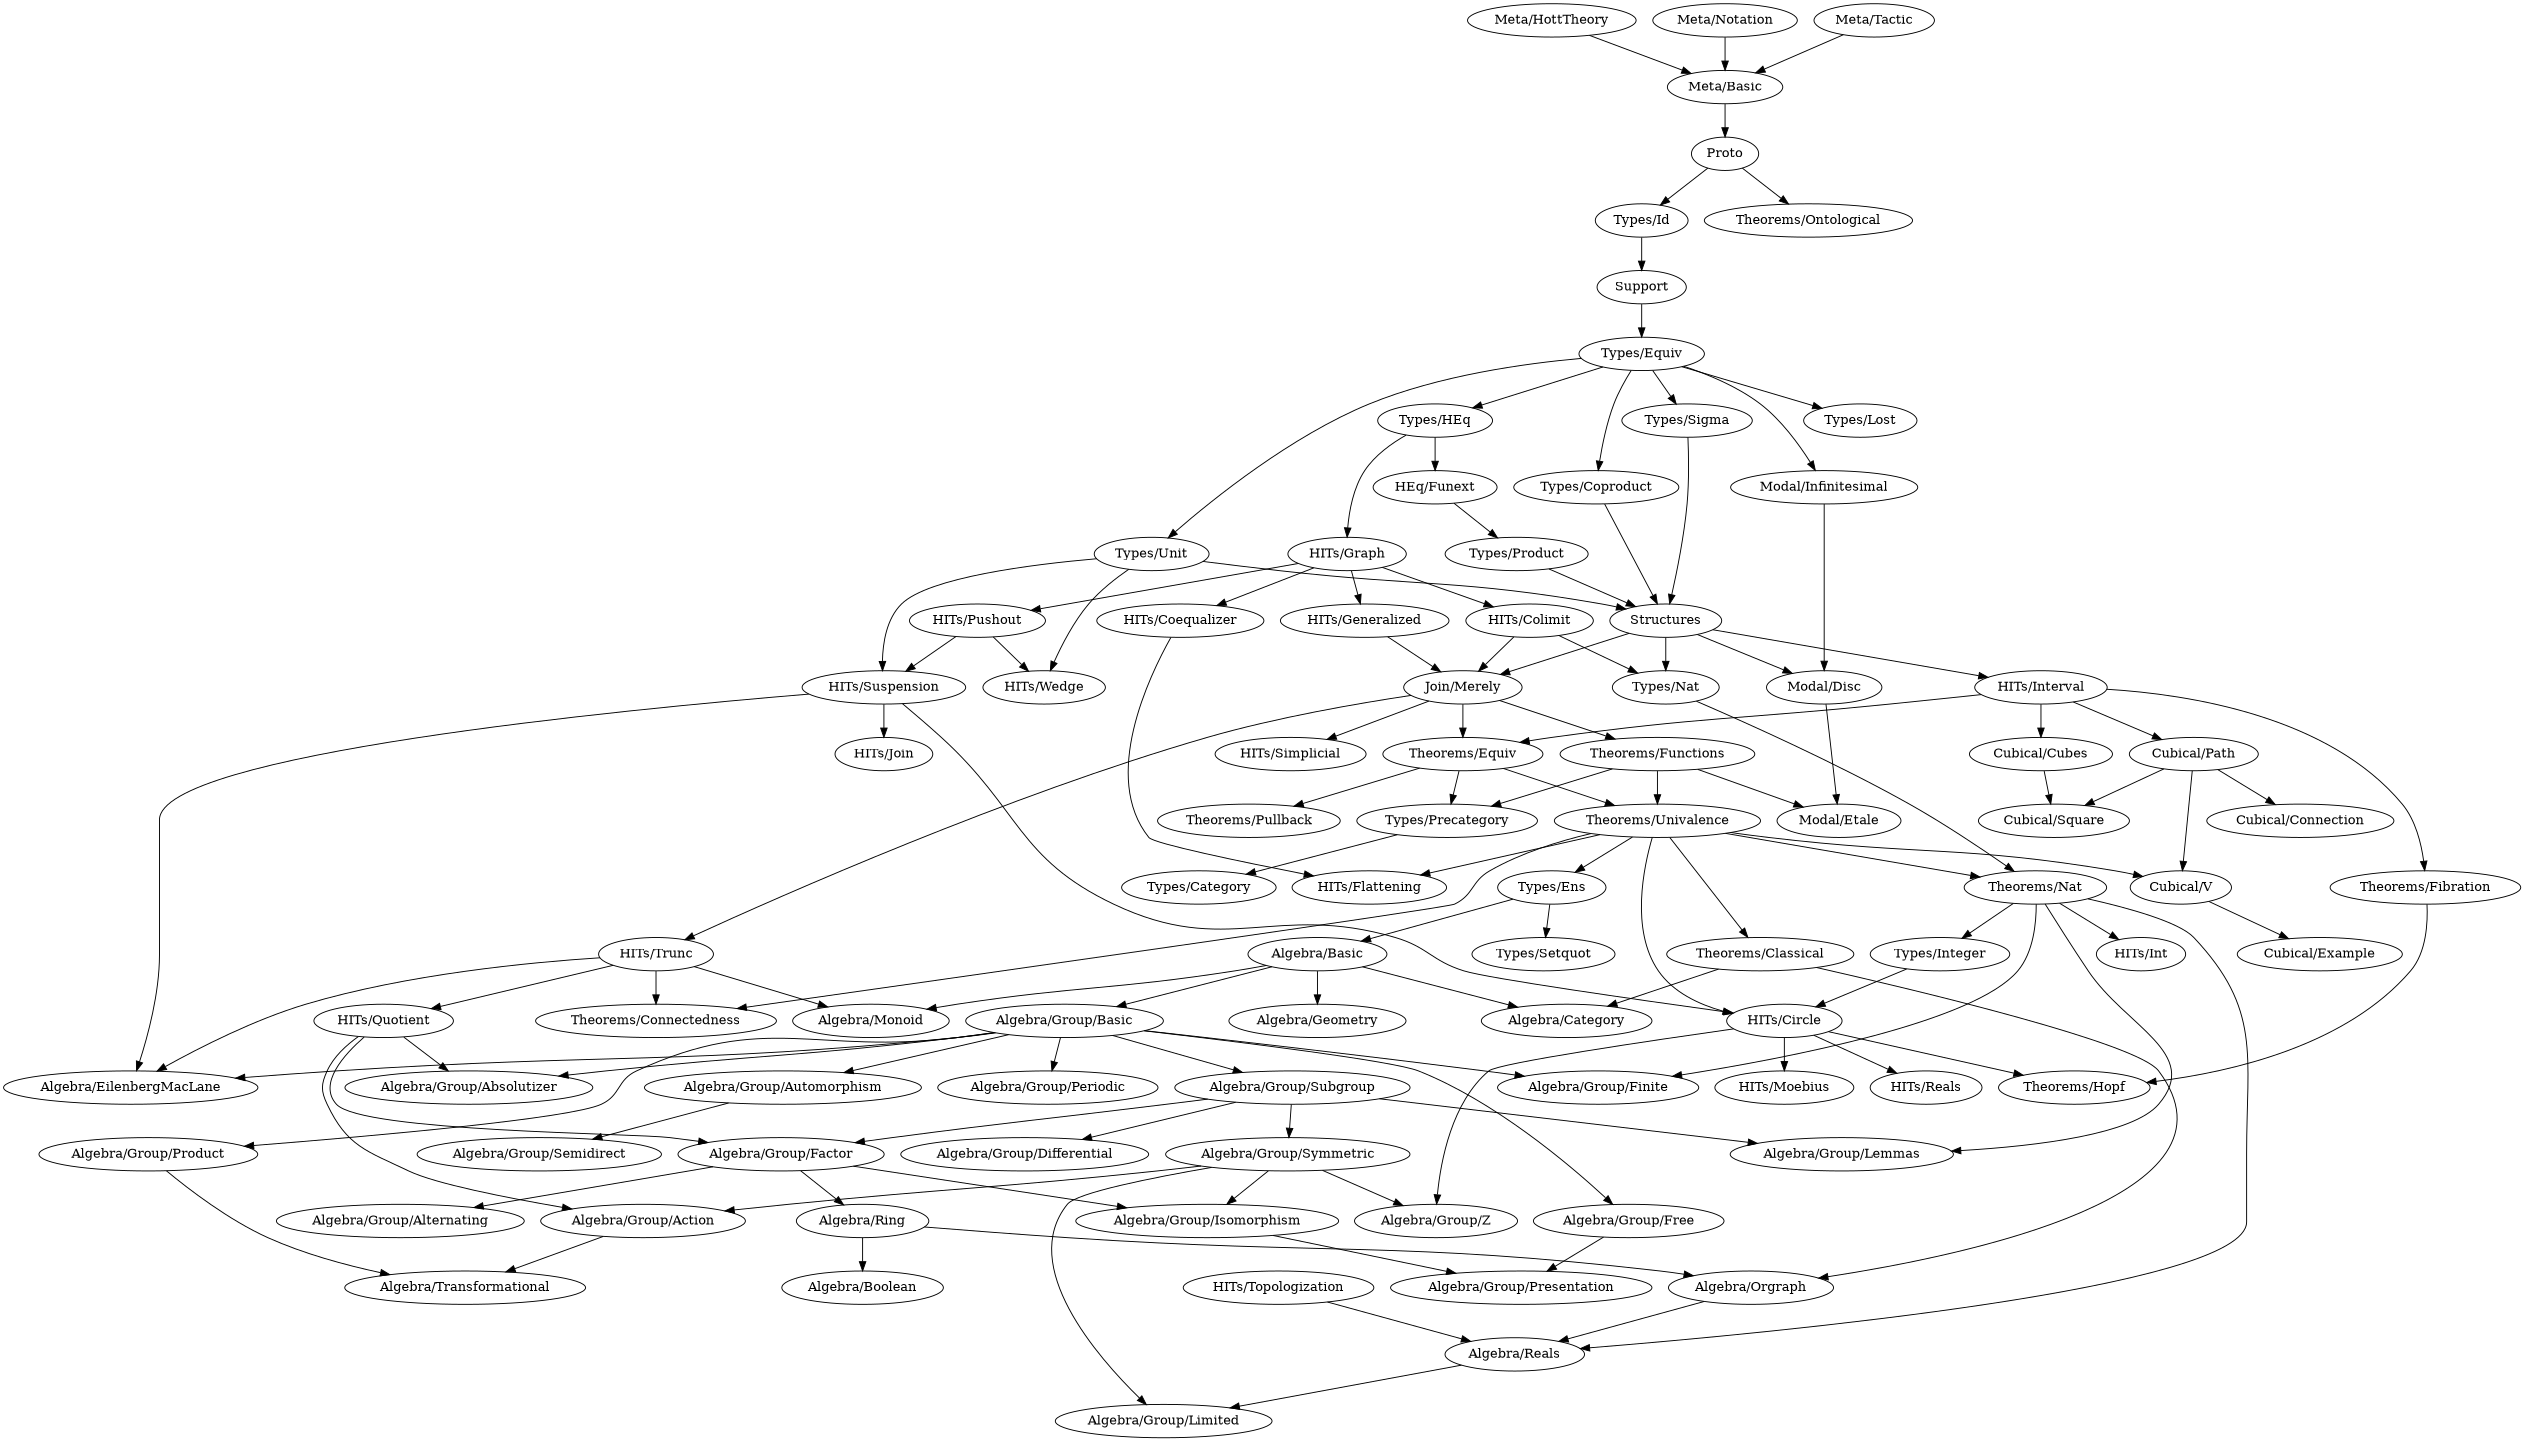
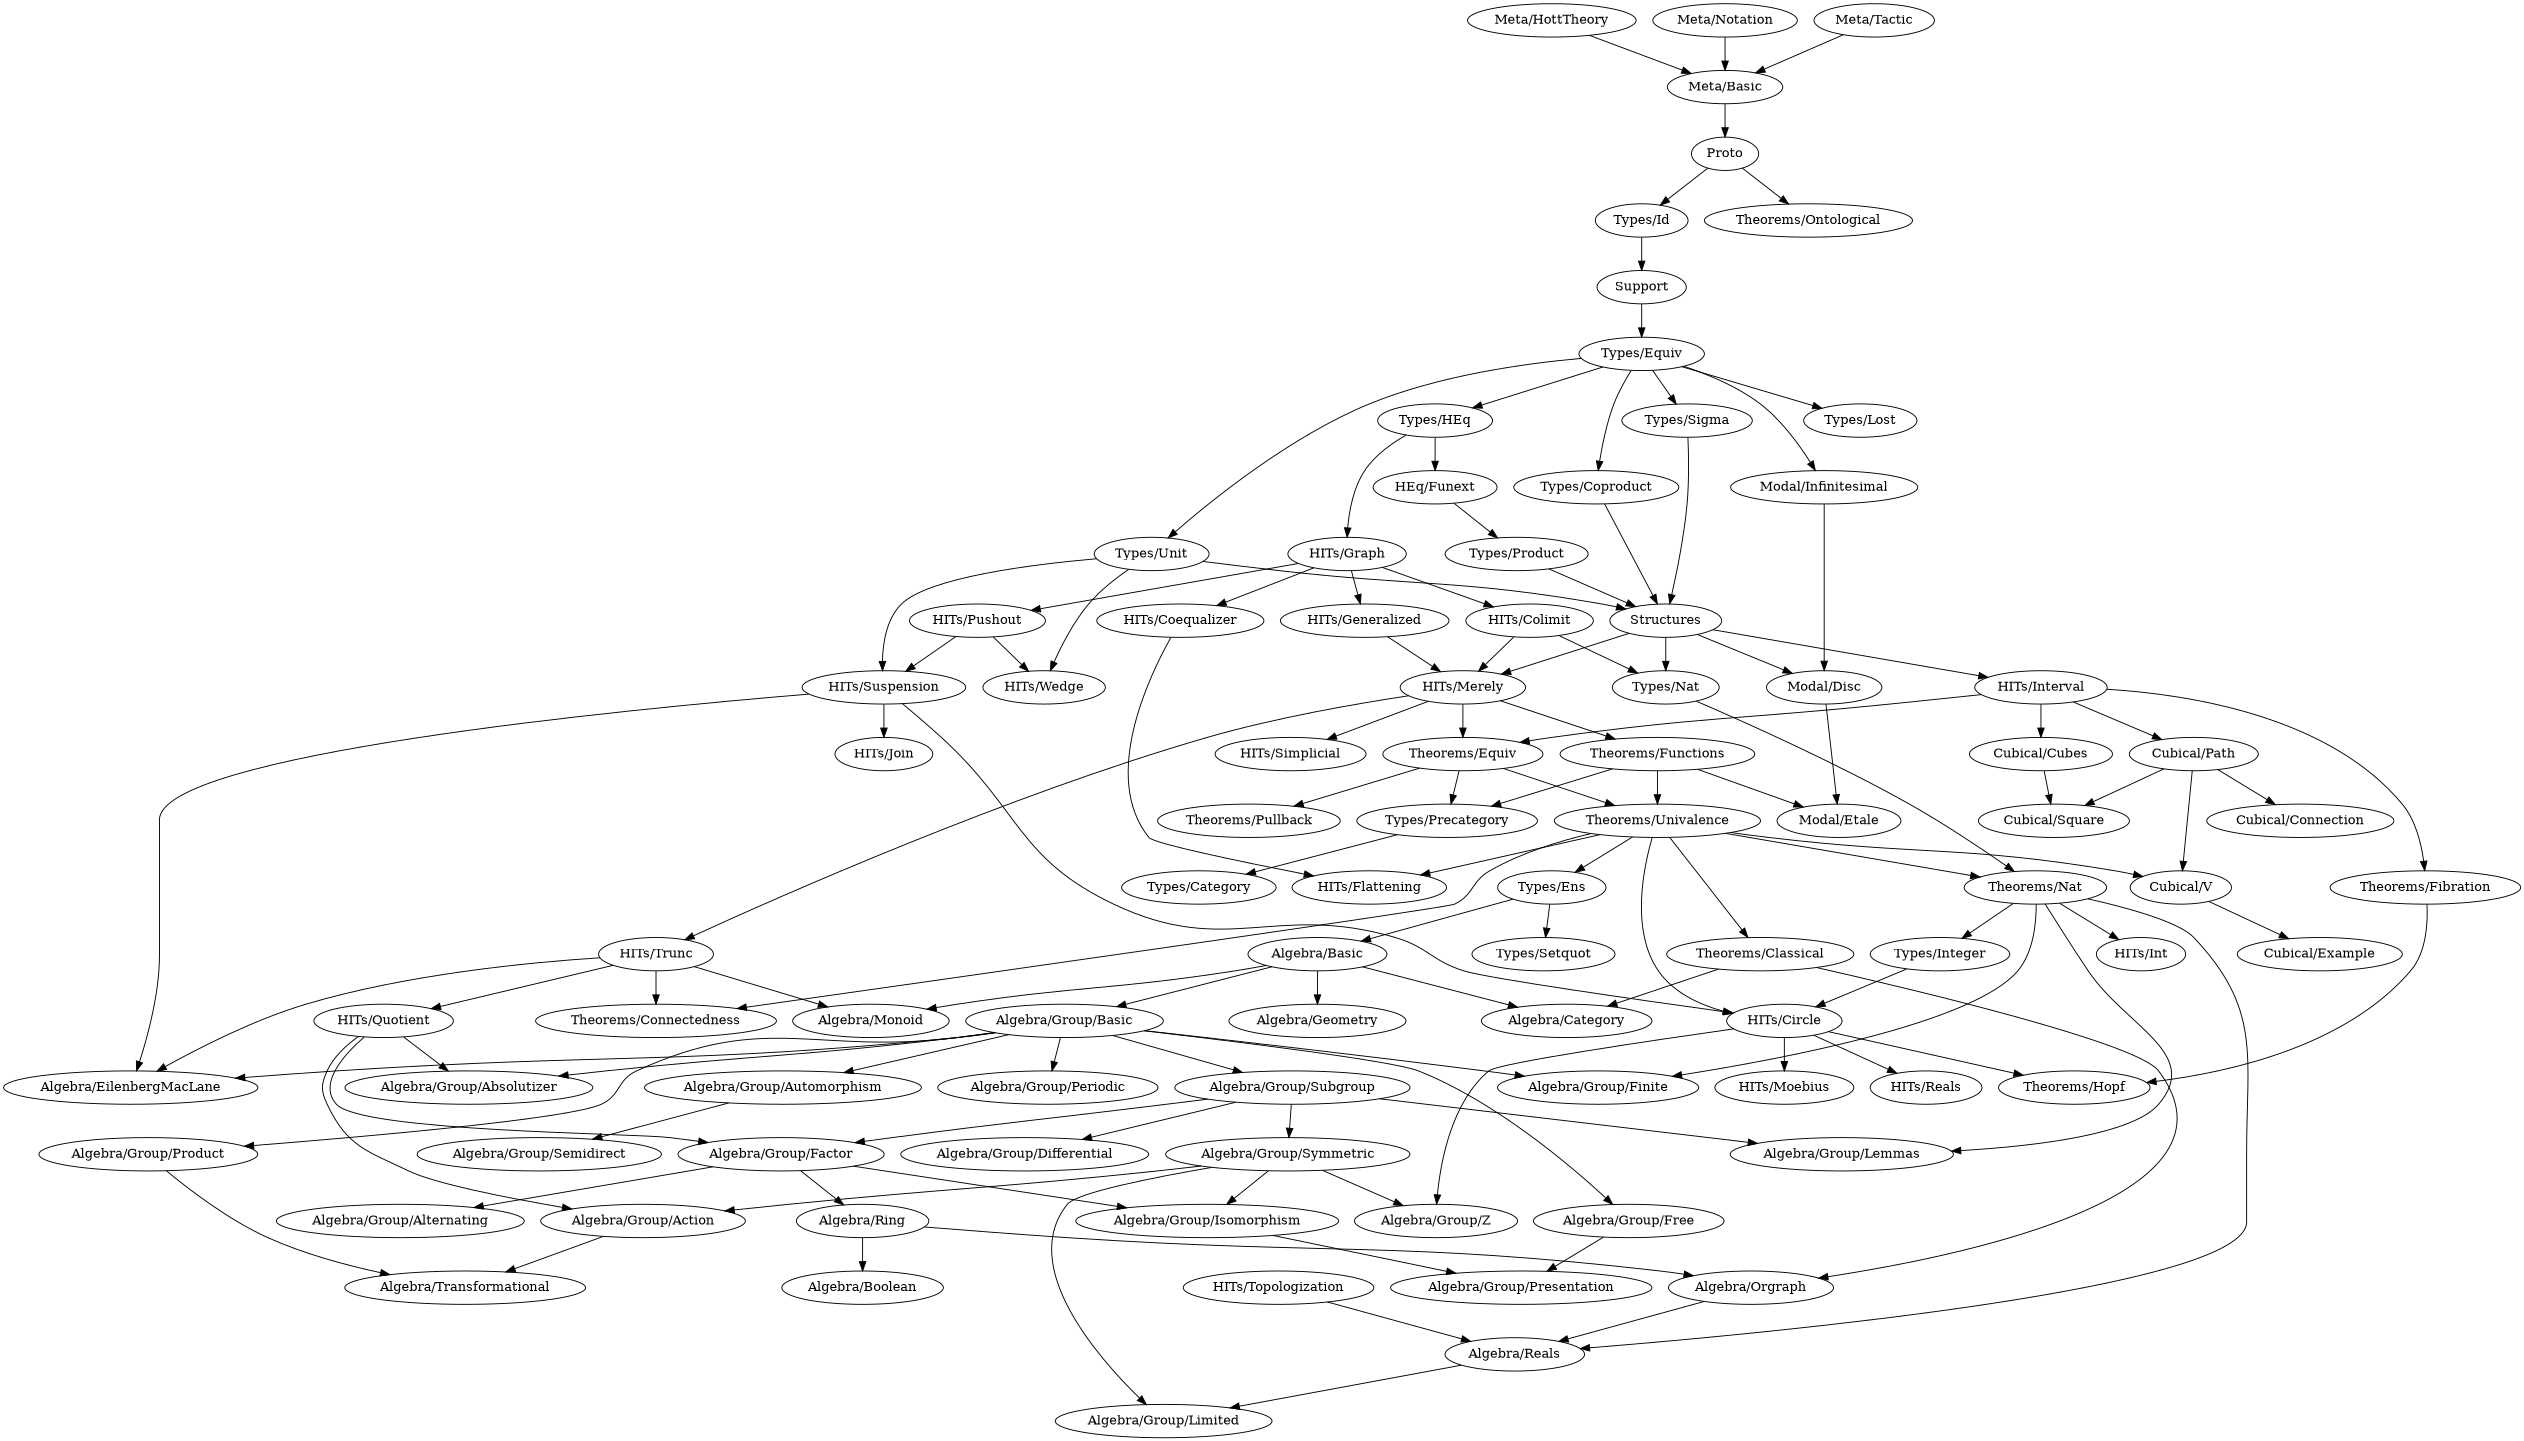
(1463, 687) -> (1463, 687)
